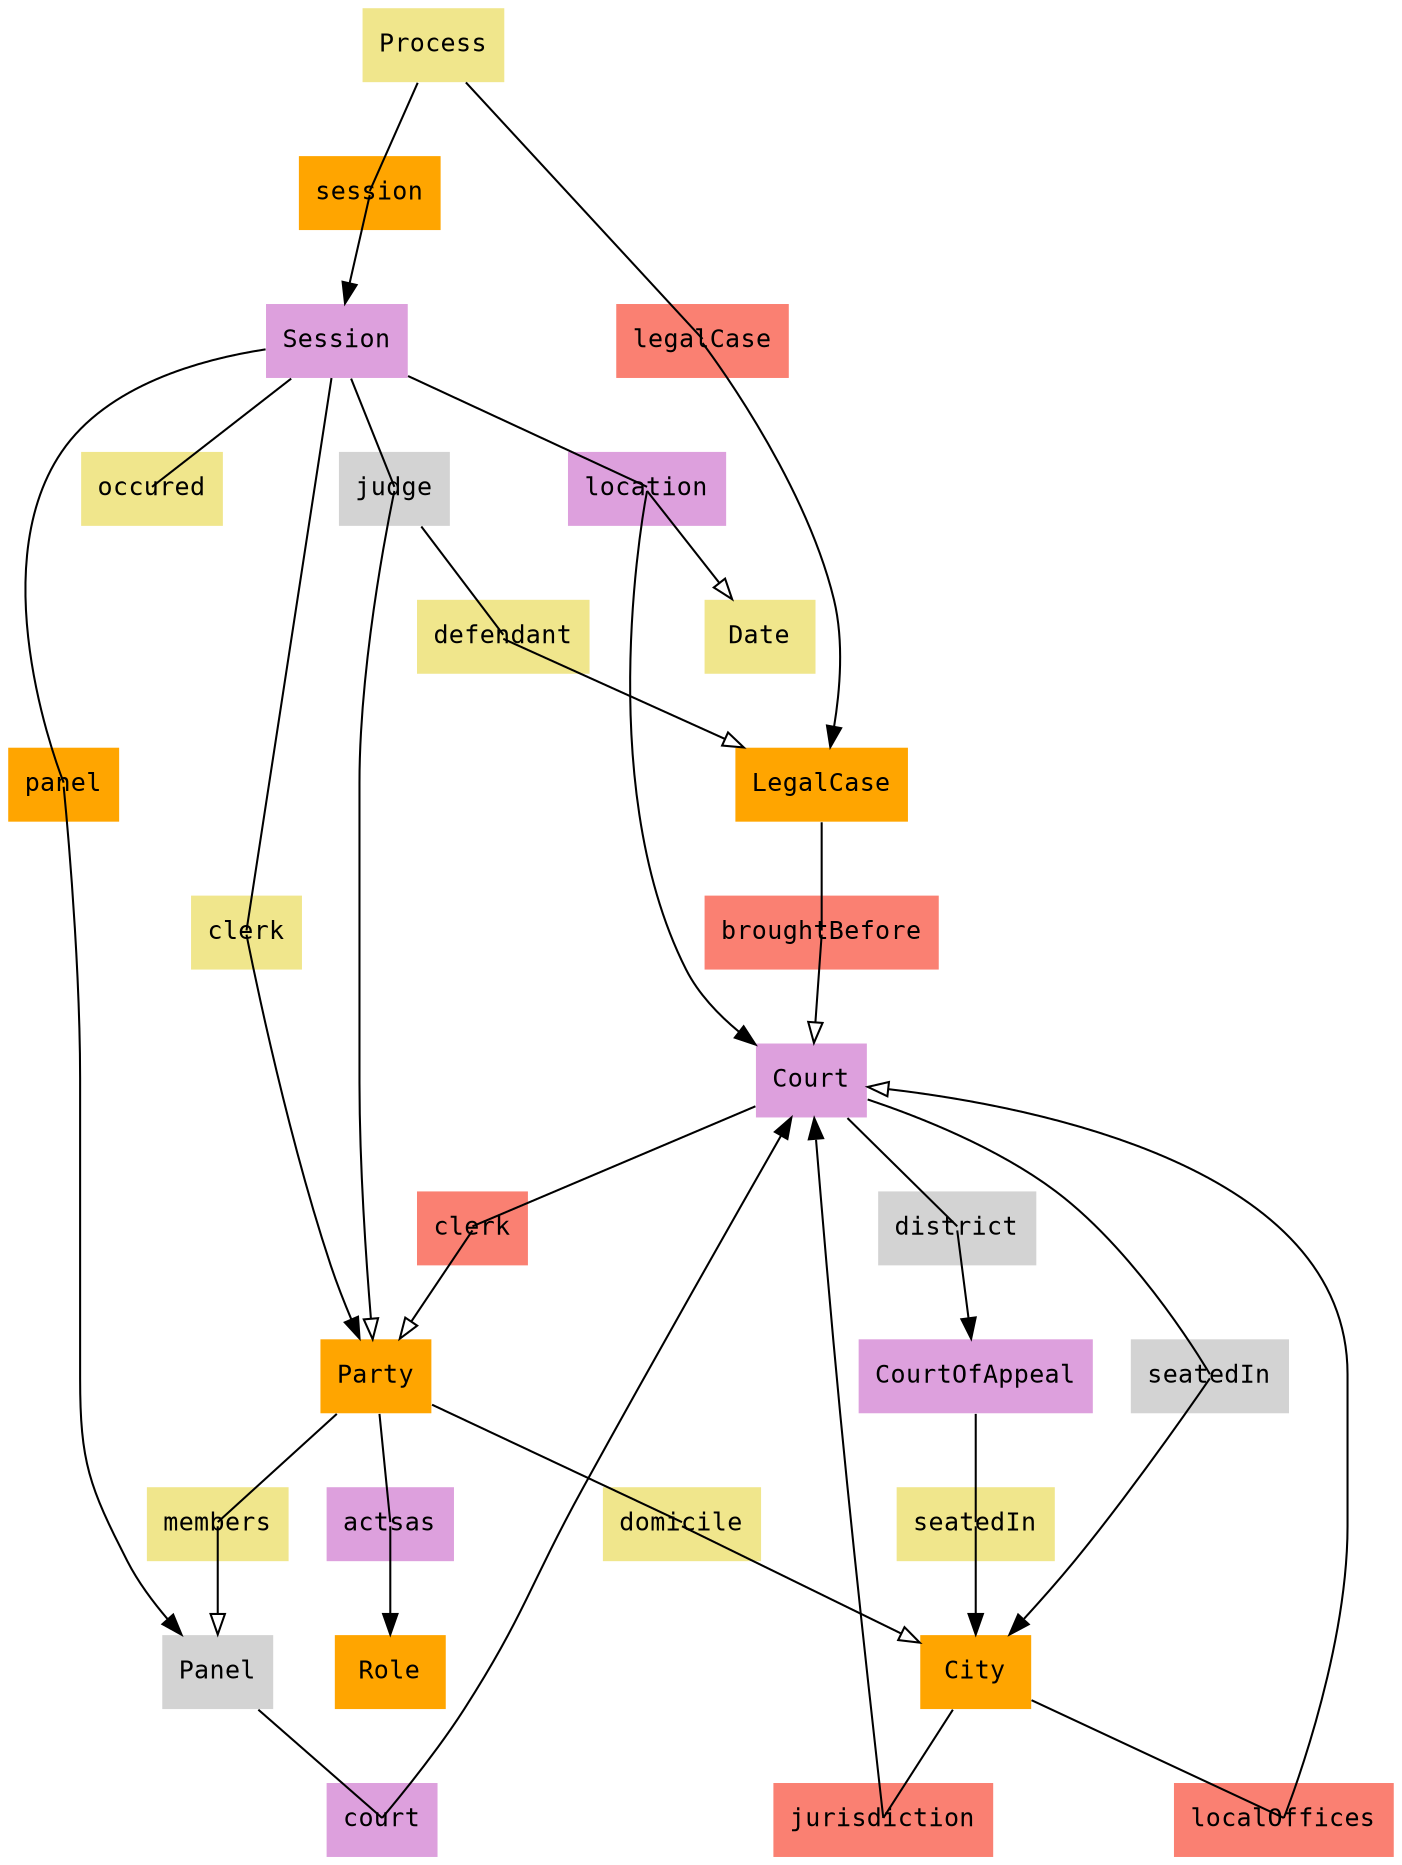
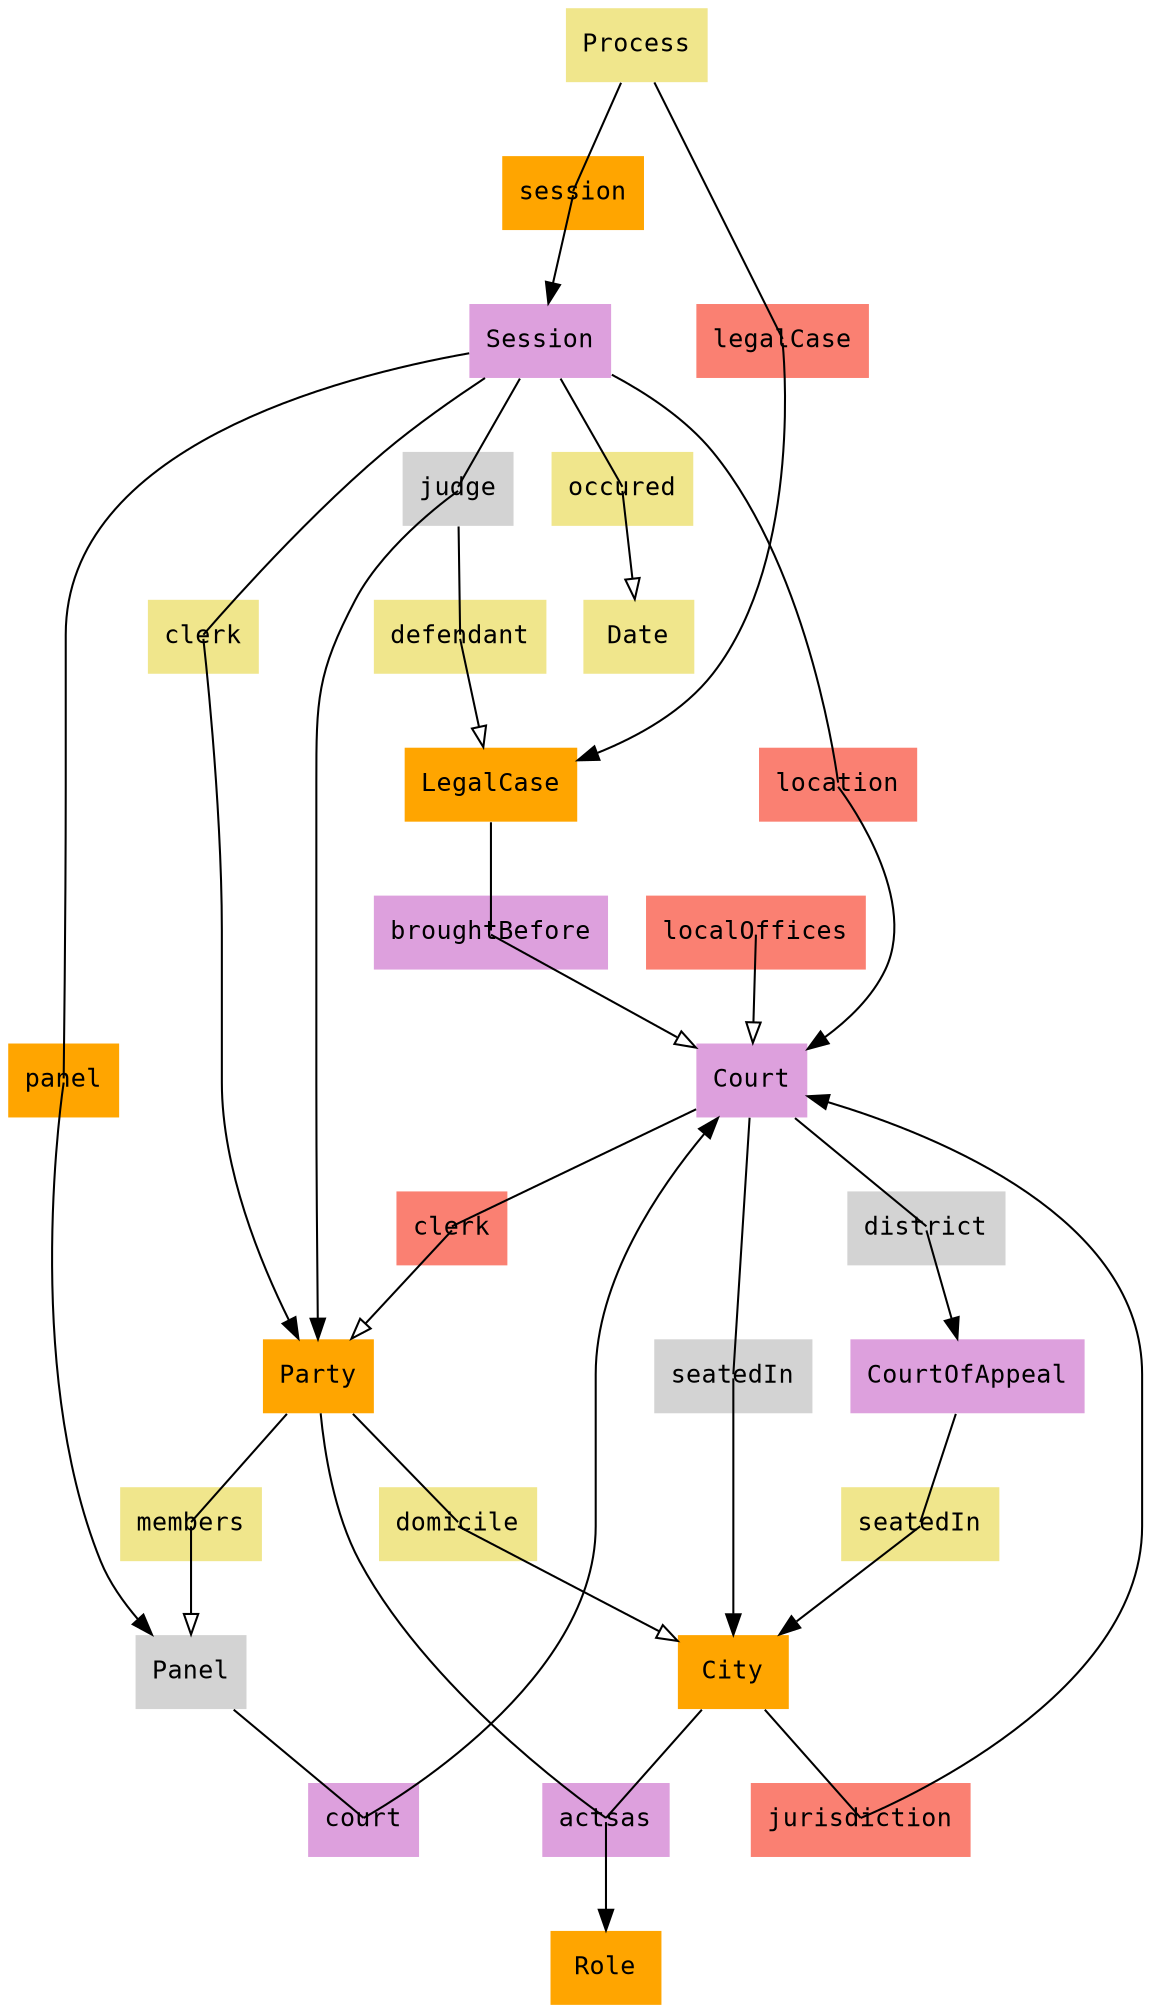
(647, 489) -> (838, 785)
(683, 537) -> (627, 535)
(359, 904) -> (316, 880)
(822, 933) -> (491, 933)
(1158, 1759) -> (654, 1764)
